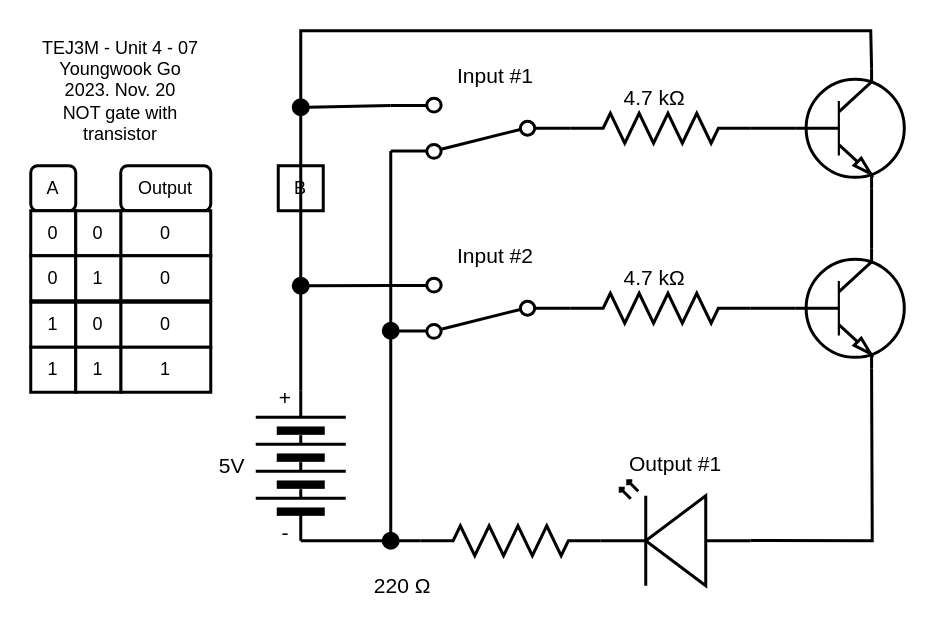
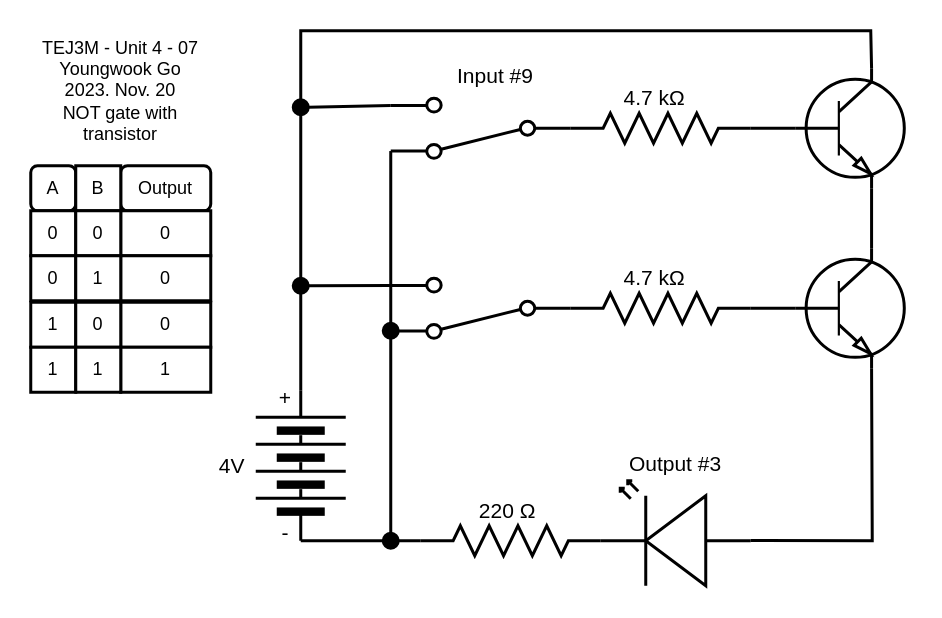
(496, 76) -> (496, 76)
(301, 188) -> (98, 188)
(496, 256) -> none
(676, 464) -> (676, 464)
(233, 466) -> (233, 466)
(406, 586) -> (511, 511)
